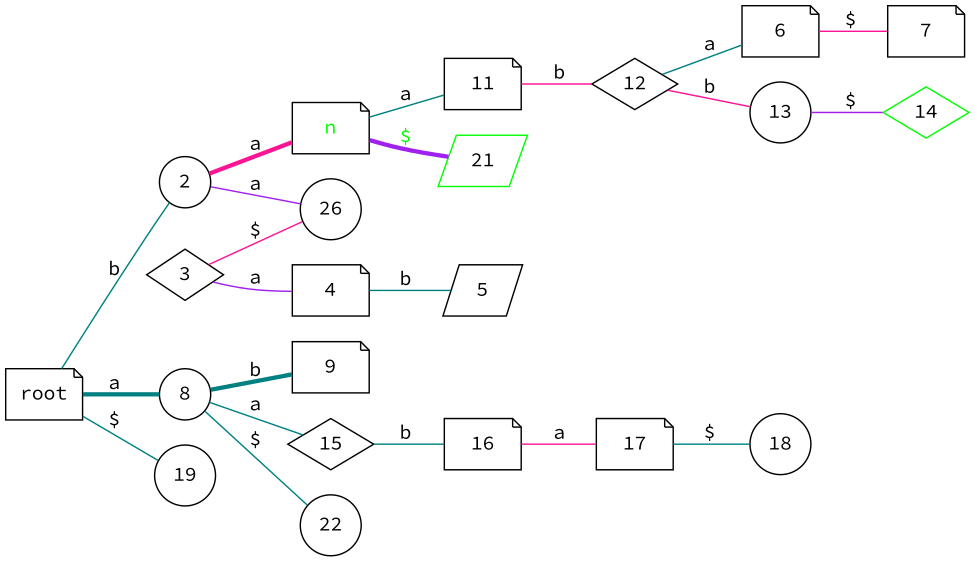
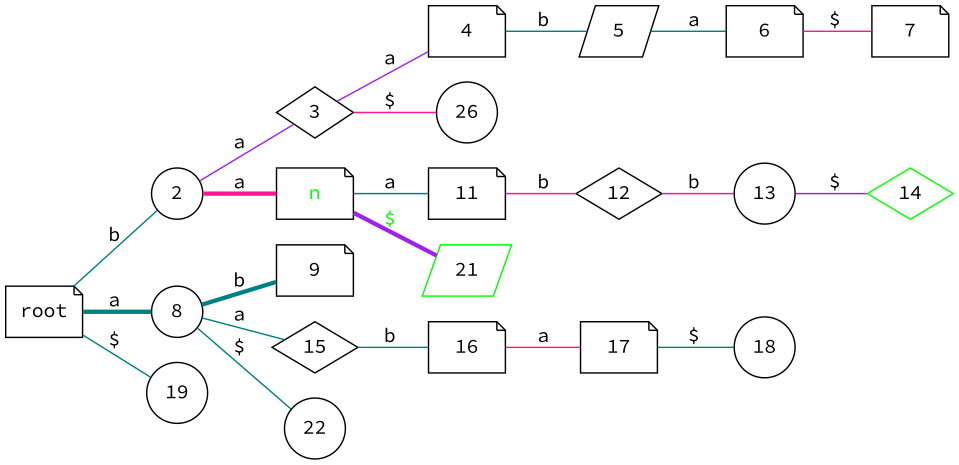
(702, 60) -> (688, 31)
(256, 195) -> (247, 153)
